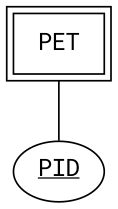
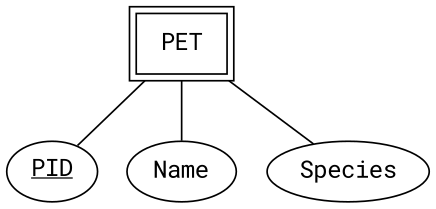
none -> (182, 172)
none -> (348, 172)
